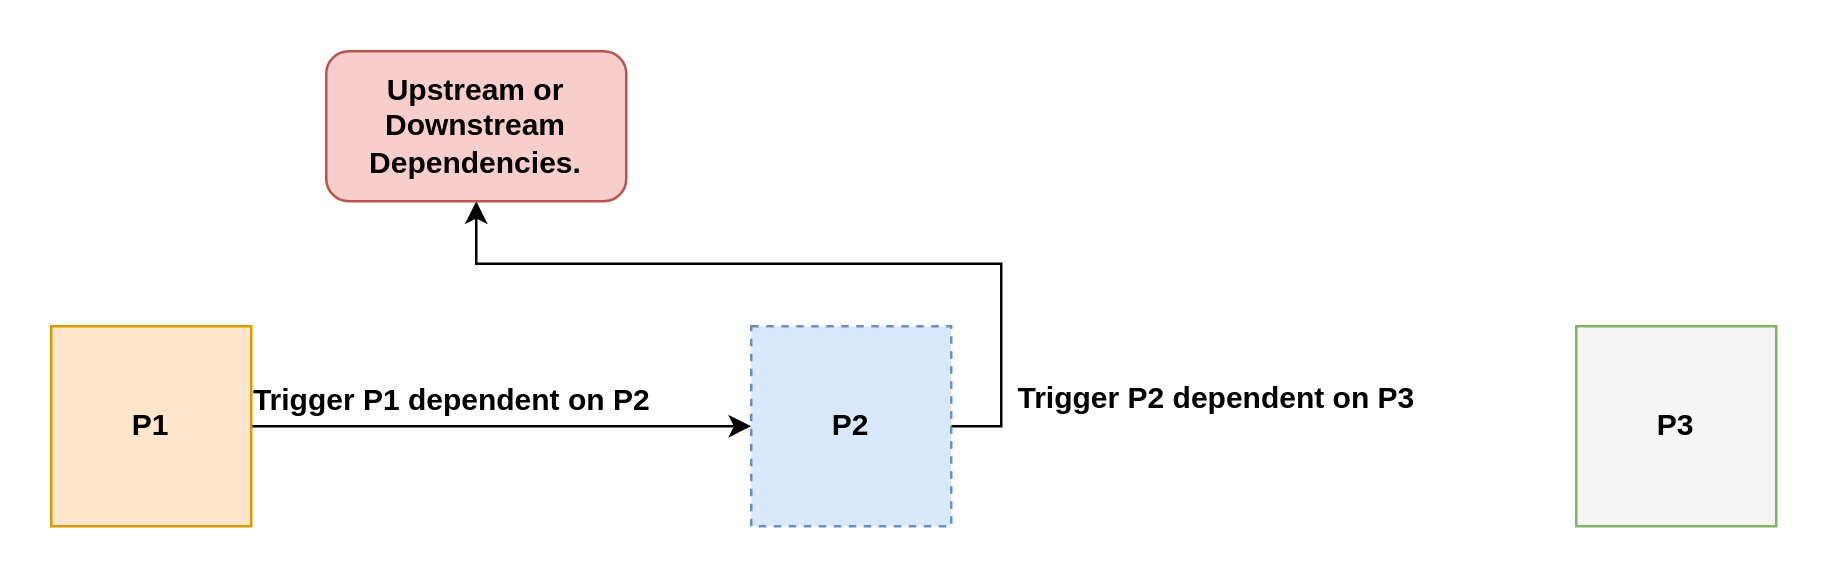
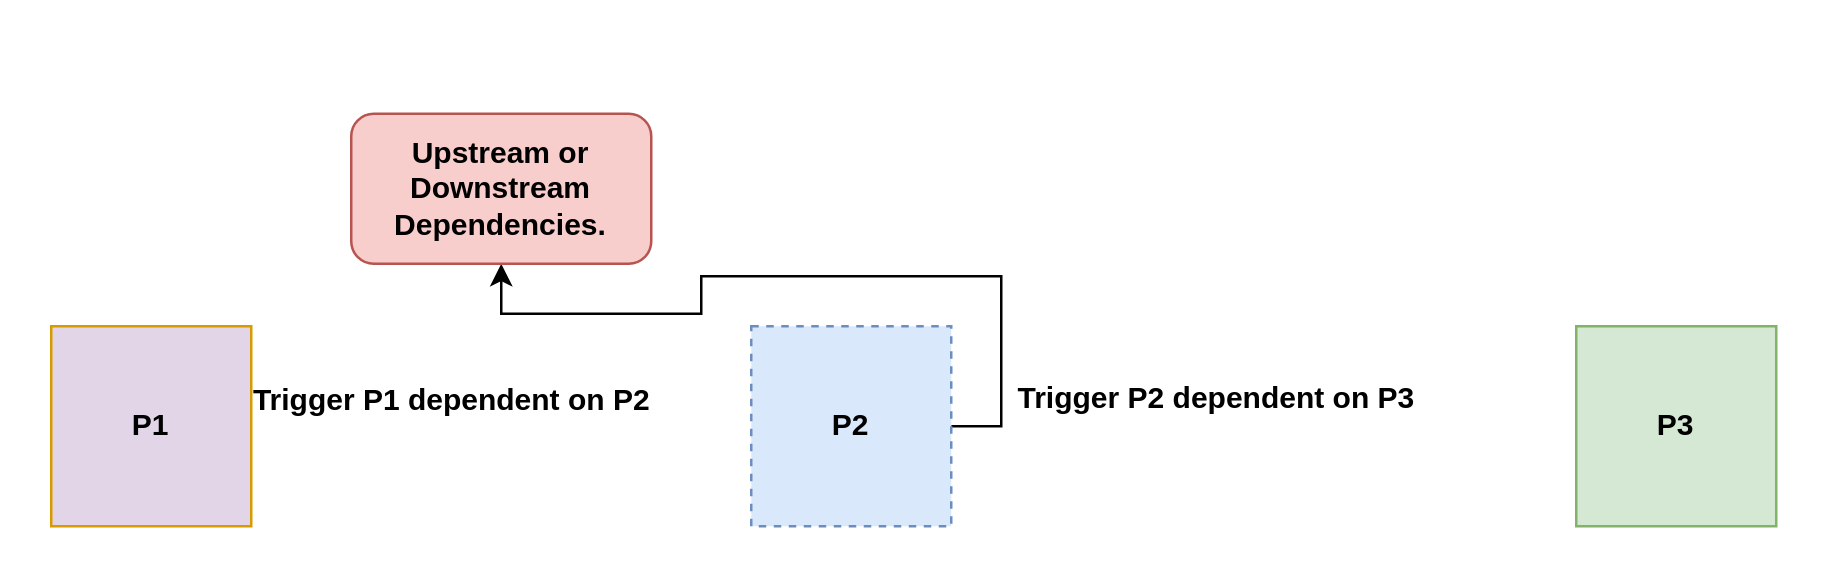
(476, 126) -> (501, 189)
(151, 426) -> (151, 426)
(493, 426) -> none
(1676, 426) -> (1676, 426)
